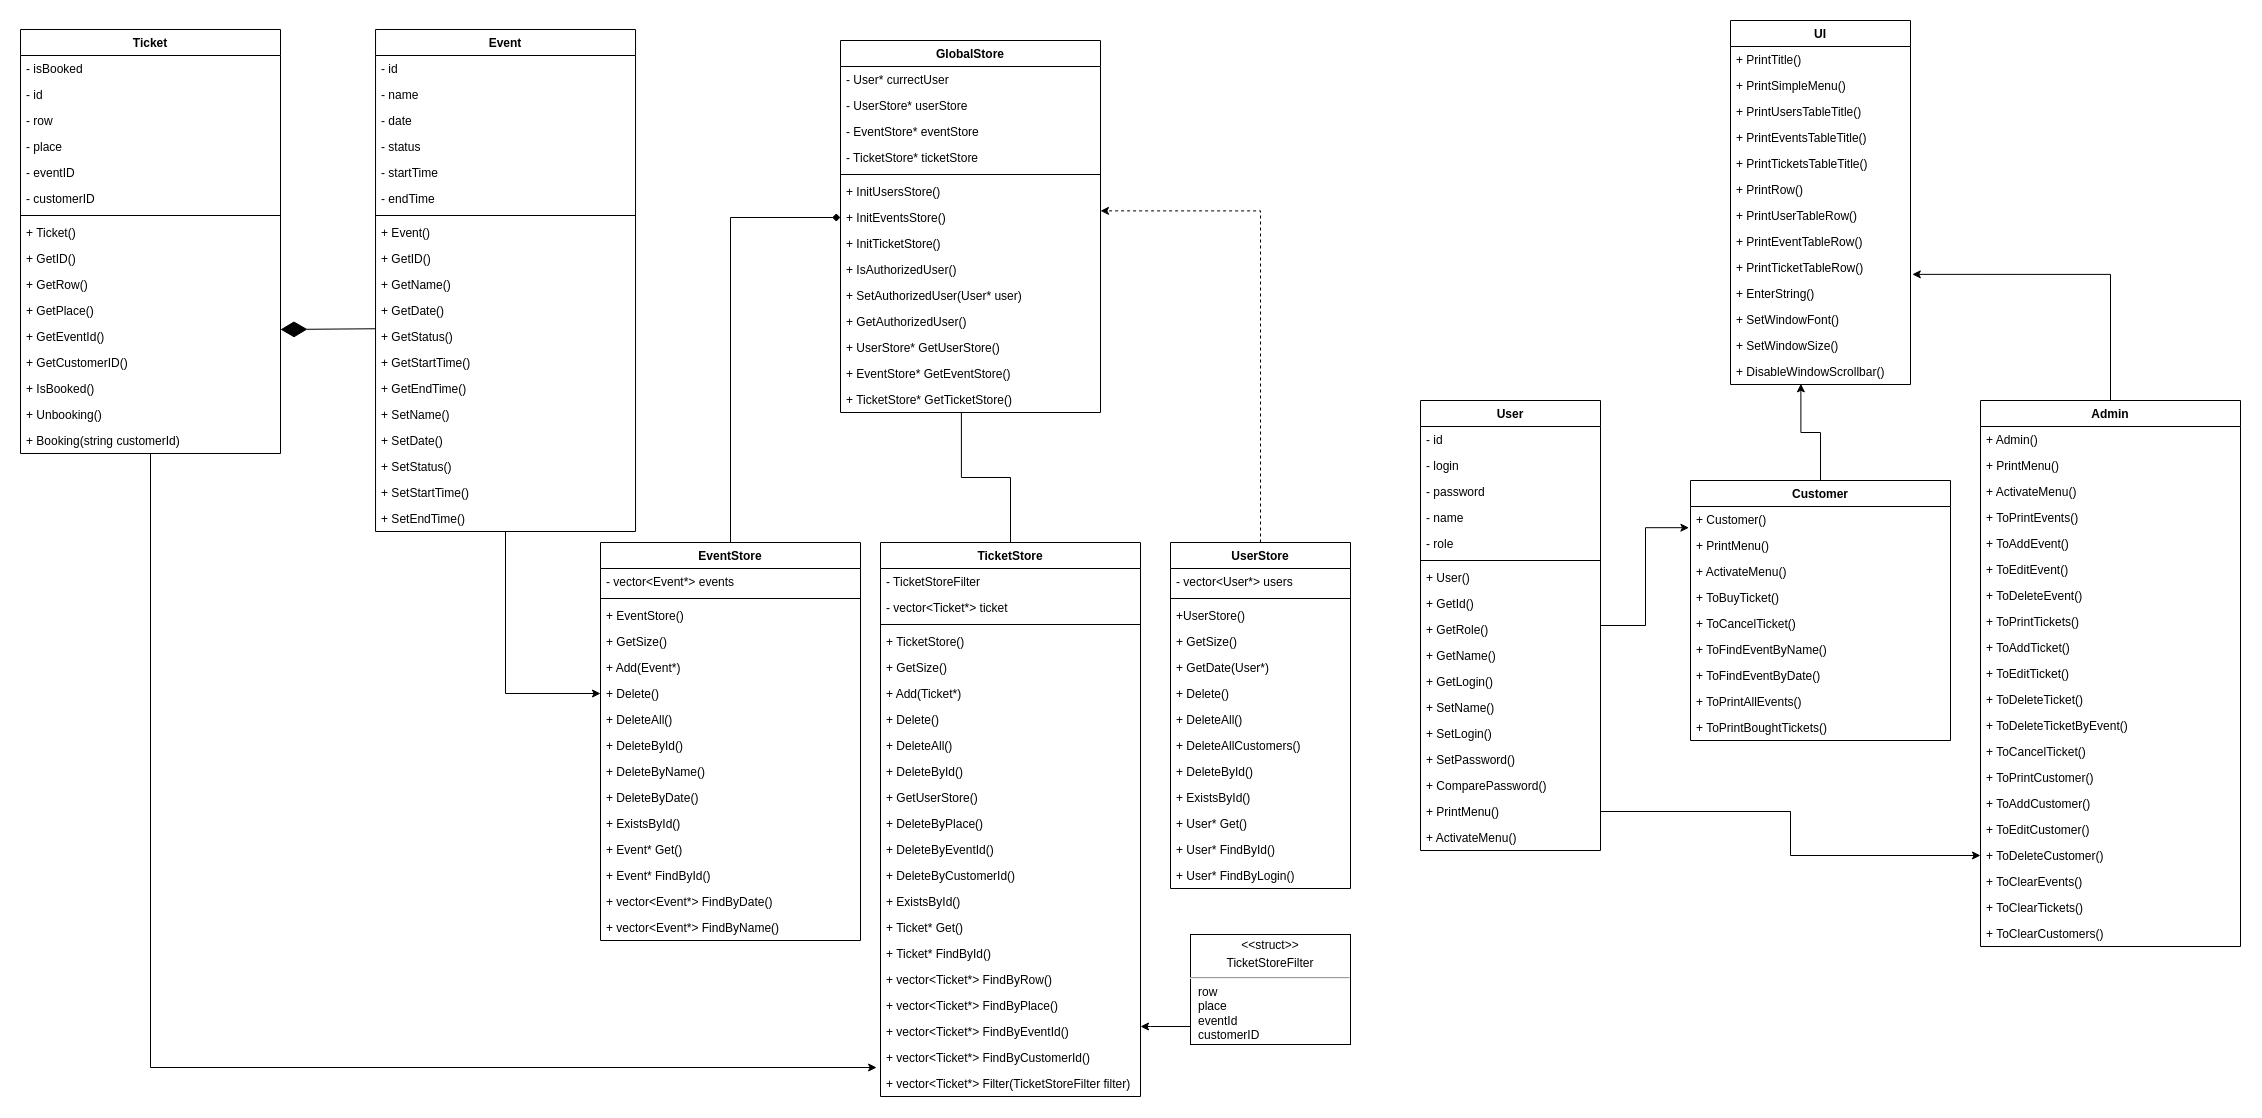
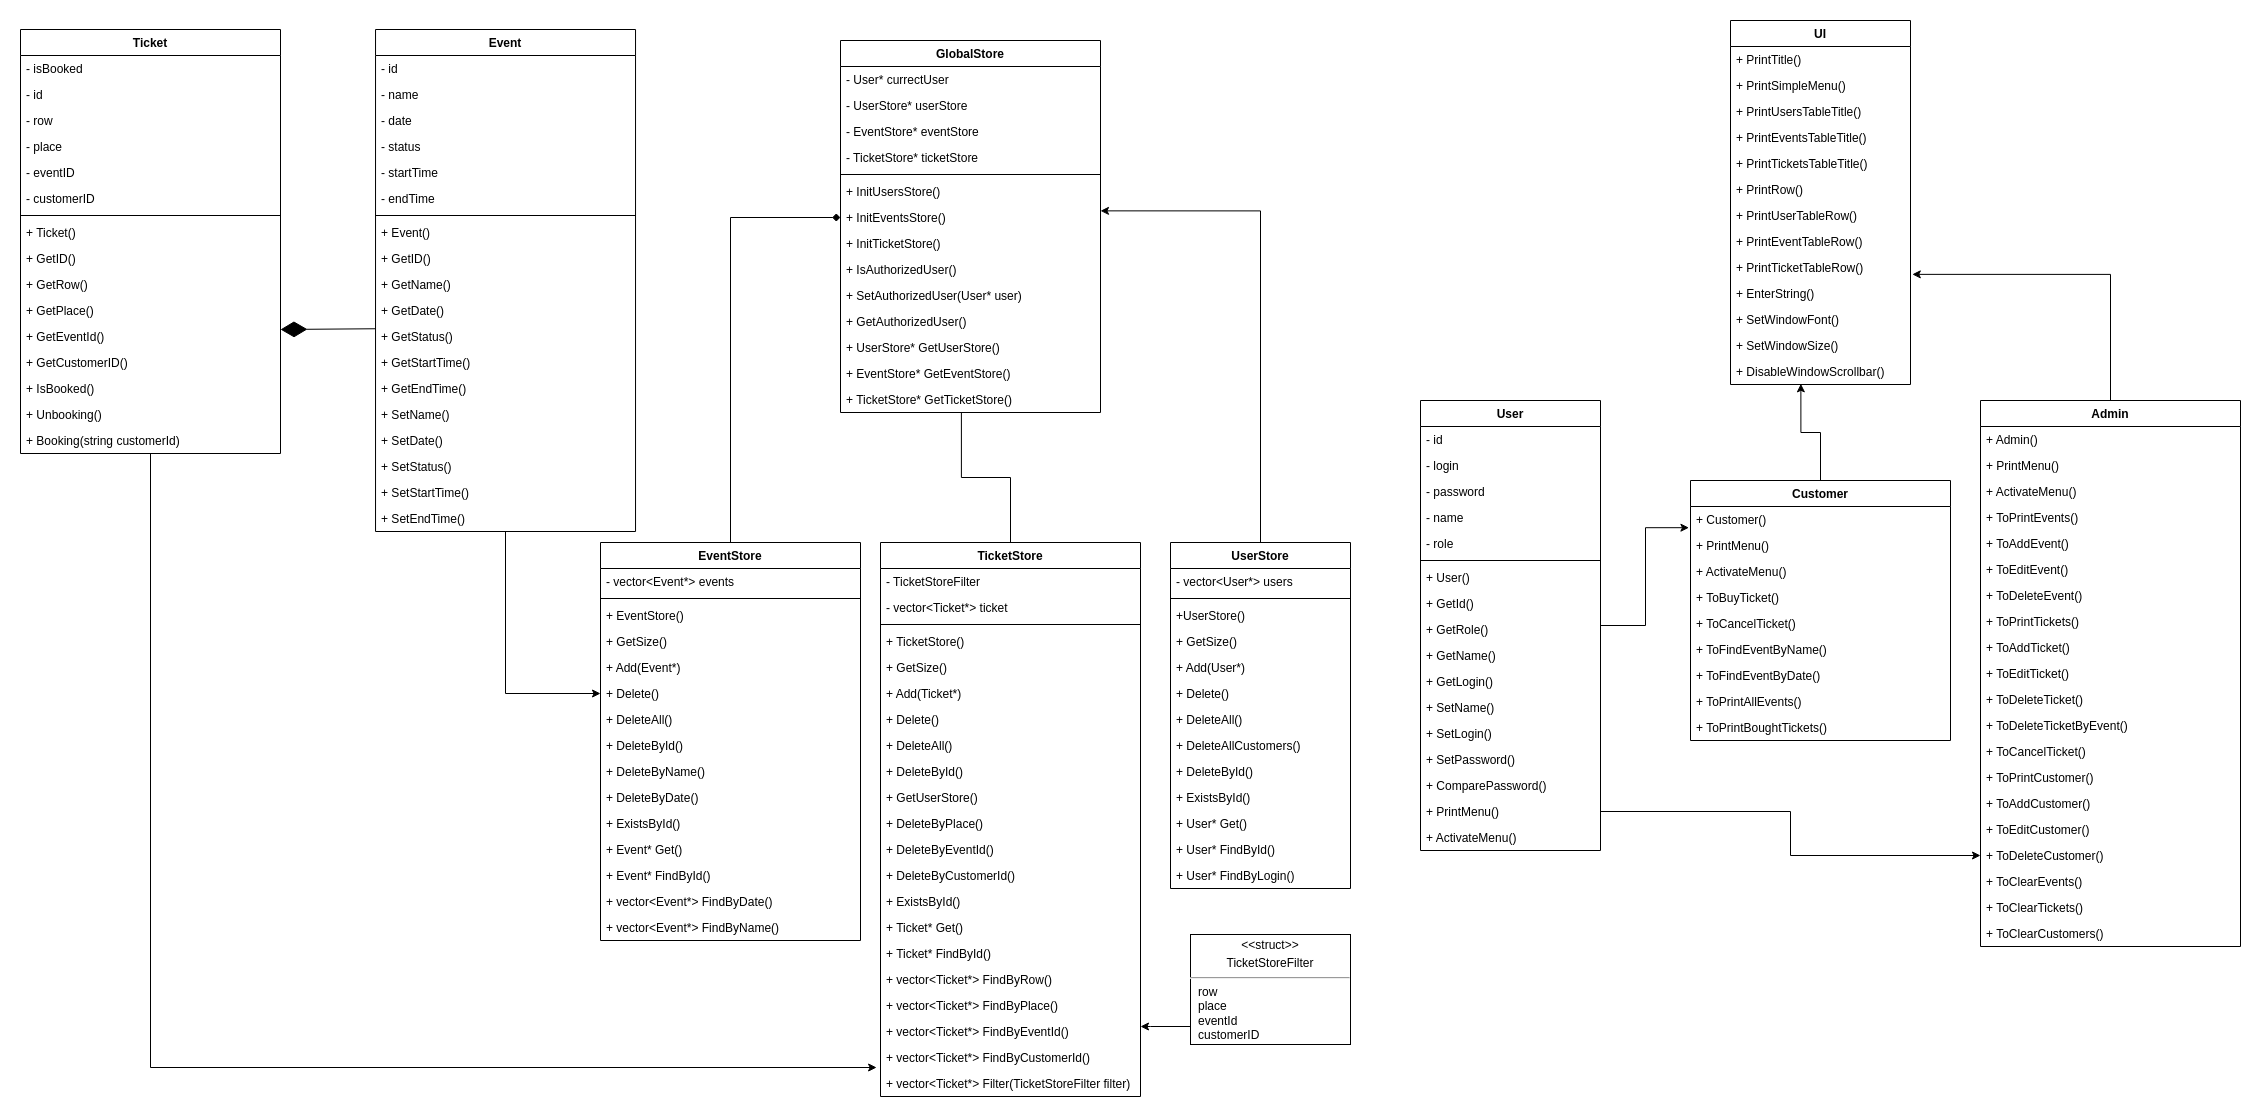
(1261, 300) -> (1261, 300)
(1228, 668) -> (1215, 668)
